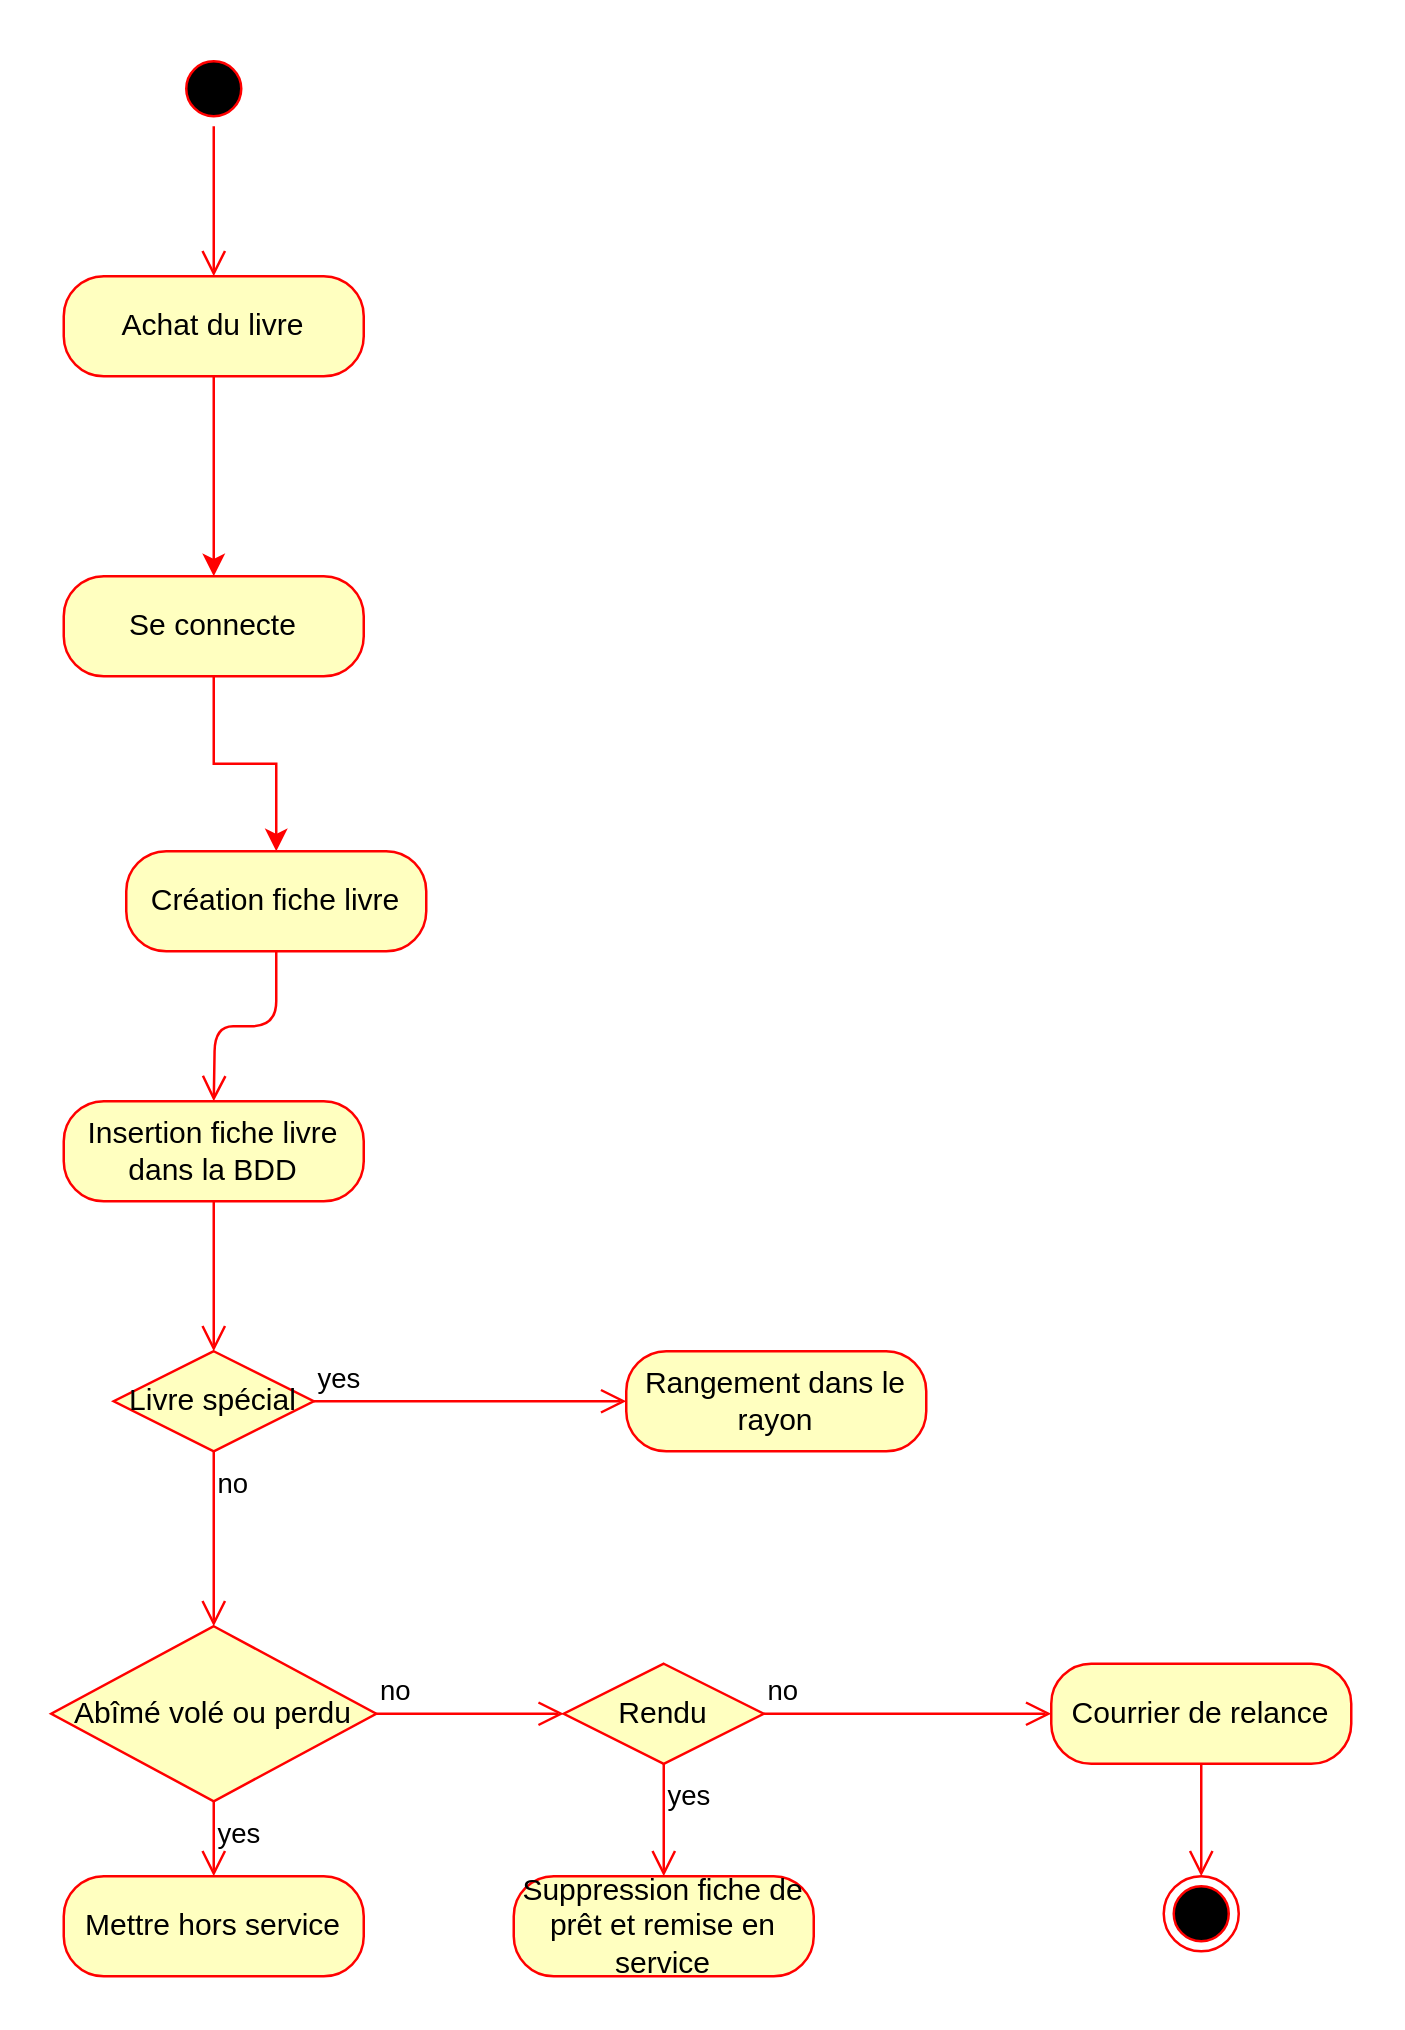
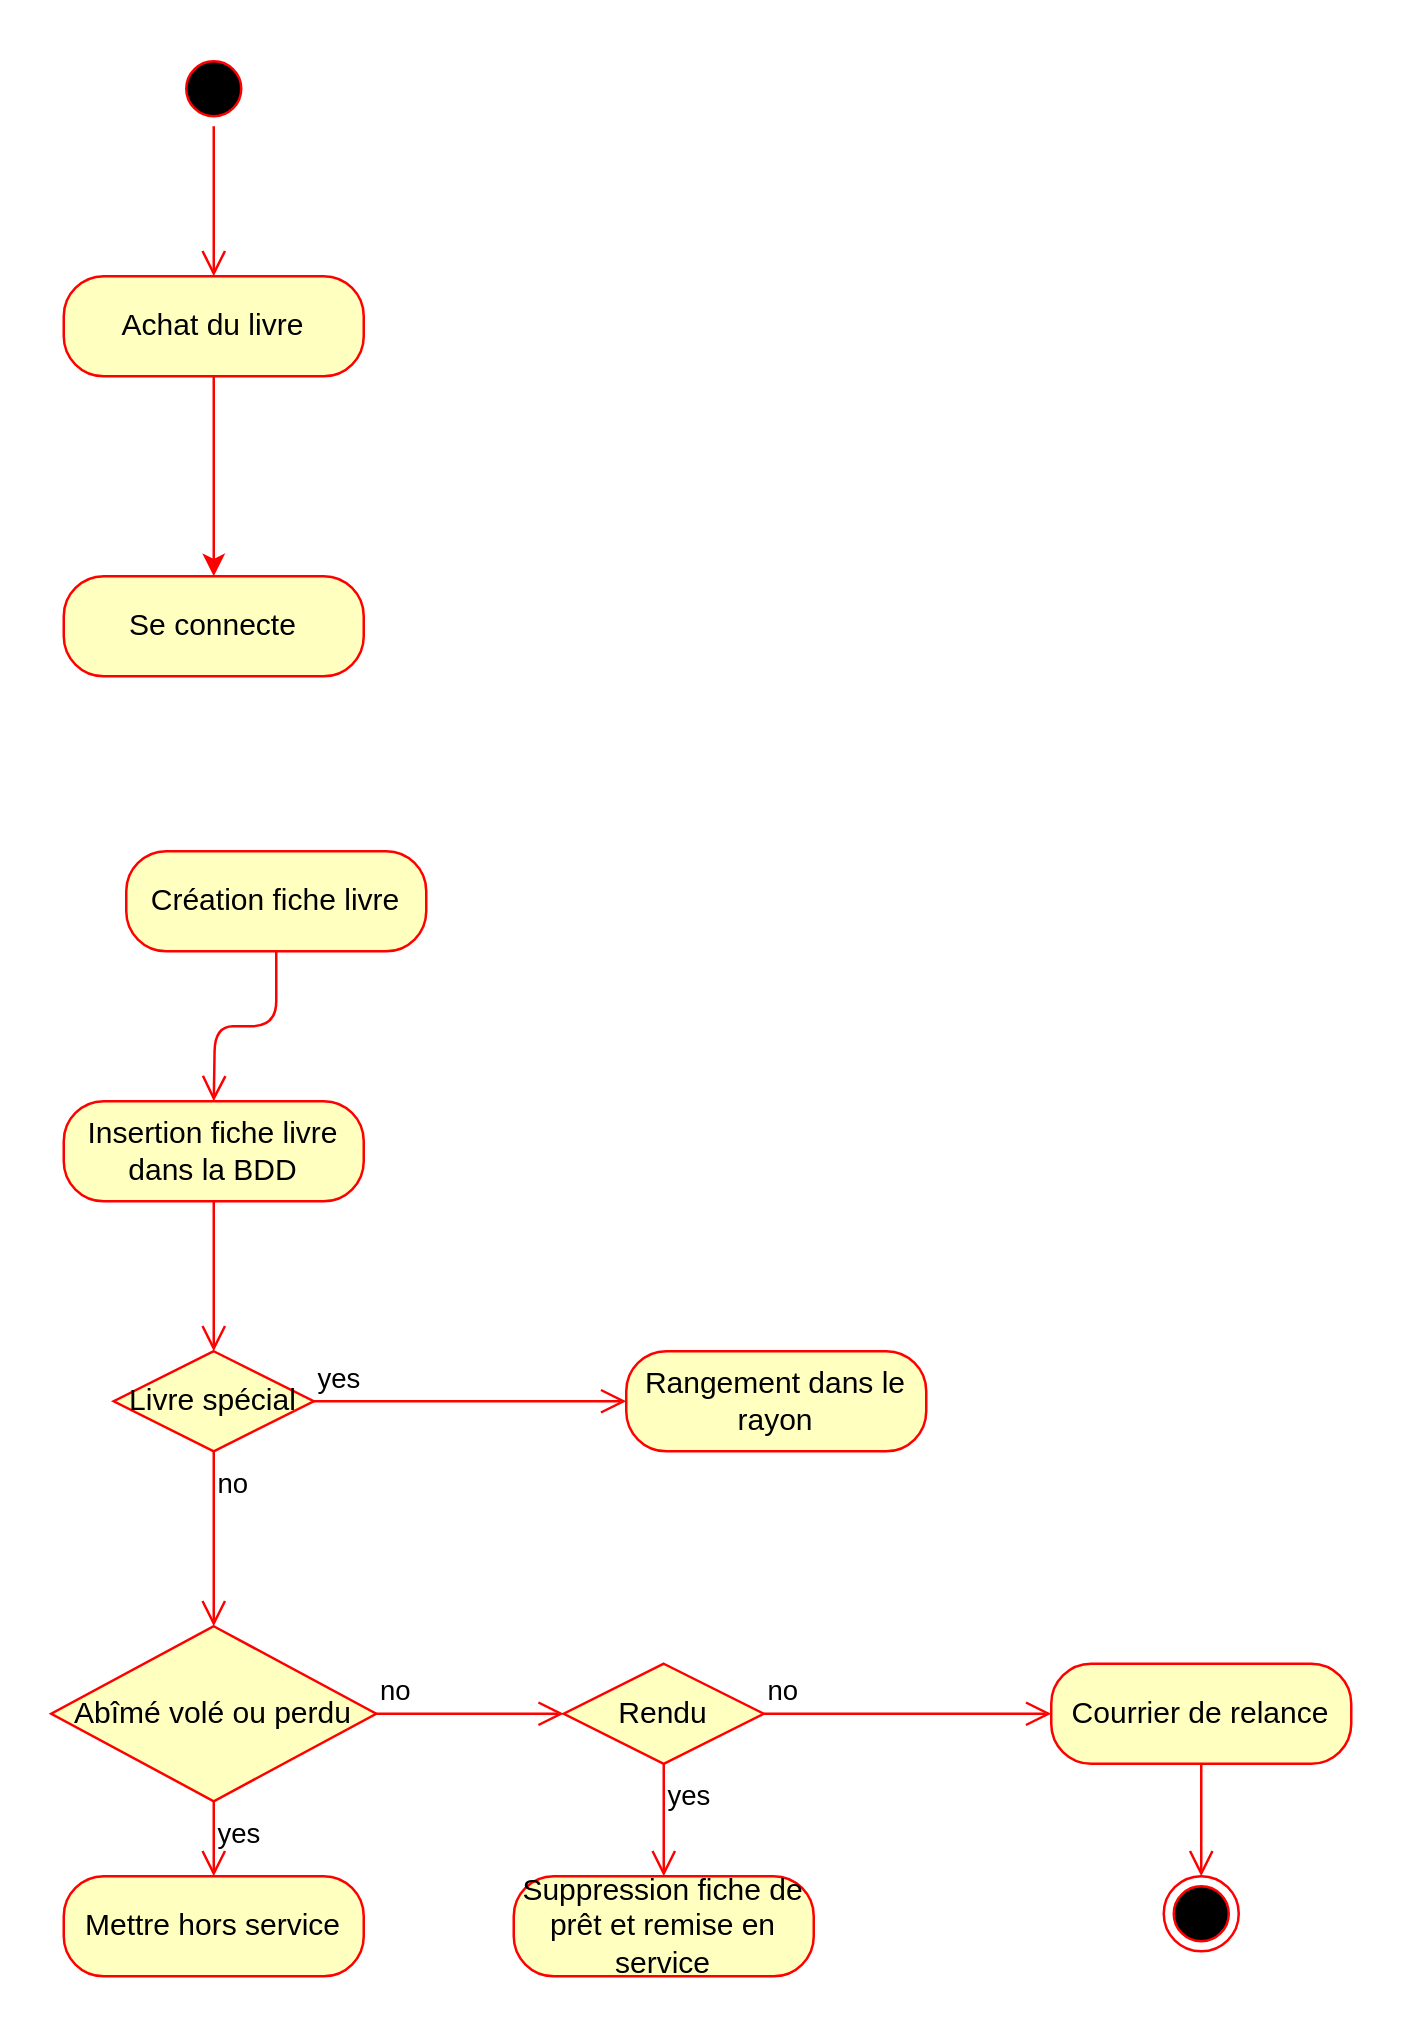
(237, 764) -> none
